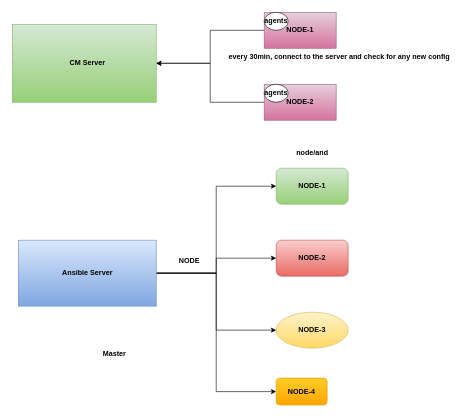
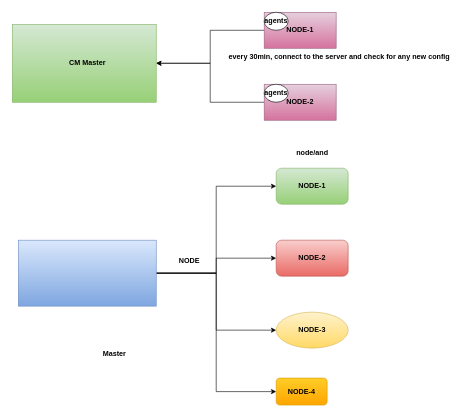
(88, 63) -> (88, 63)
(87, 273) -> none
